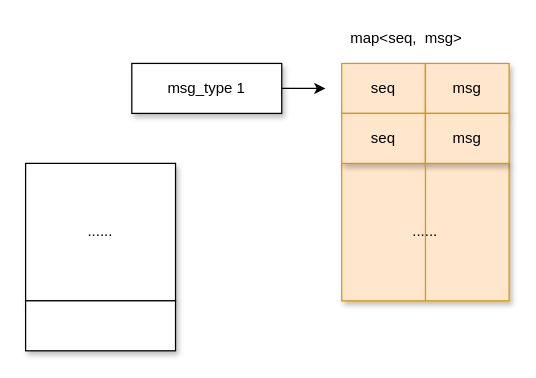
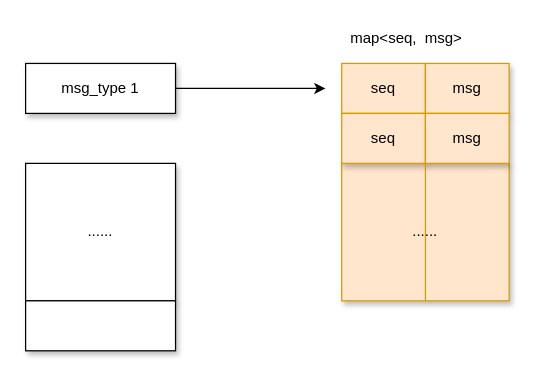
(207, 88) -> (101, 88)
